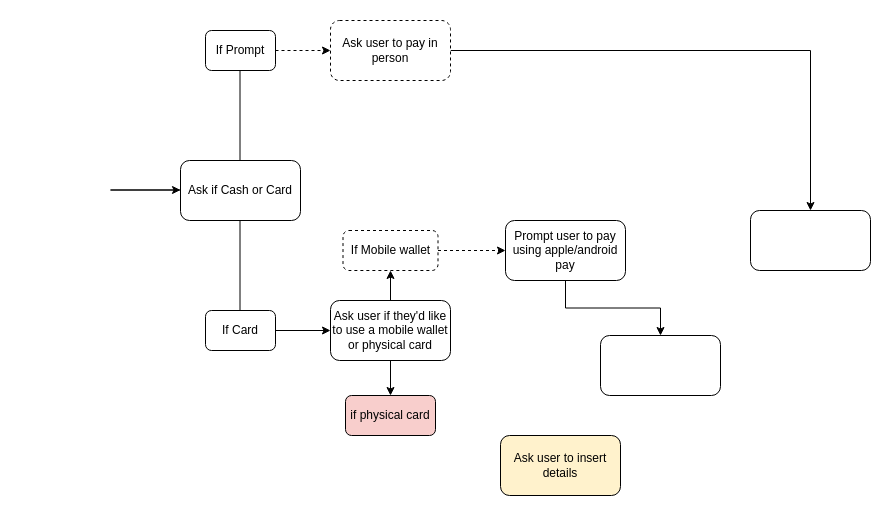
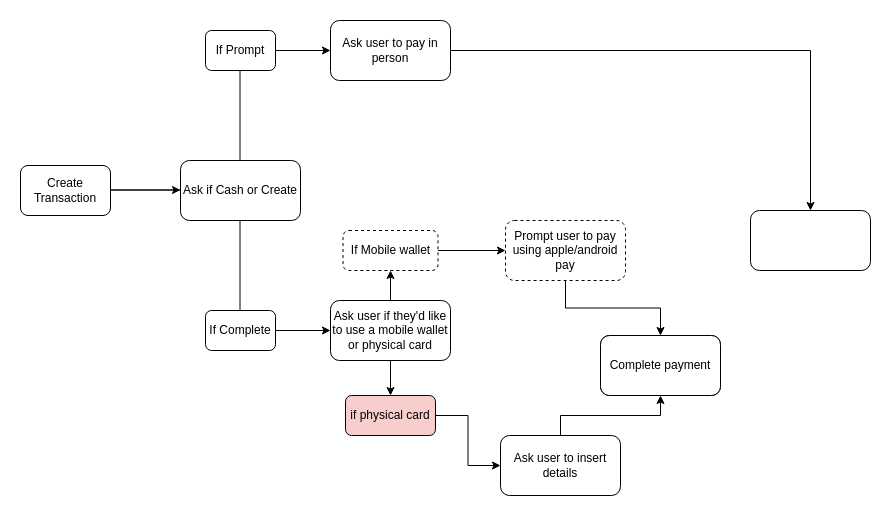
(300, 51) -> (300, 51)
(391, 51) -> (391, 51)
none -> (66, 191)
(241, 191) -> (241, 191)
(469, 251) -> (469, 251)
(566, 251) -> (566, 251)
(241, 331) -> (241, 331)
none -> (661, 366)
none -> (607, 416)
none -> (468, 438)
(561, 466) -> (561, 466)
